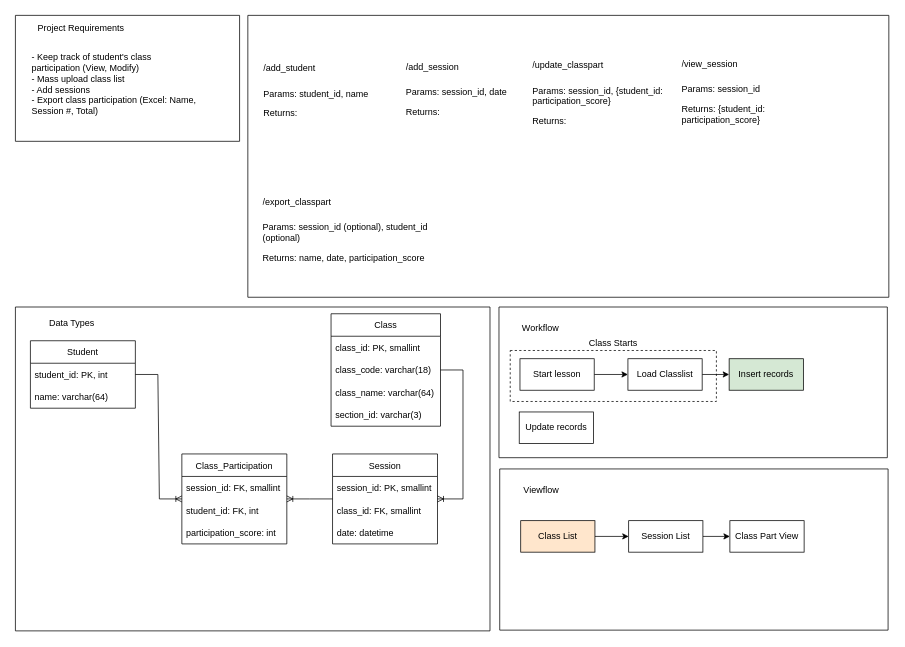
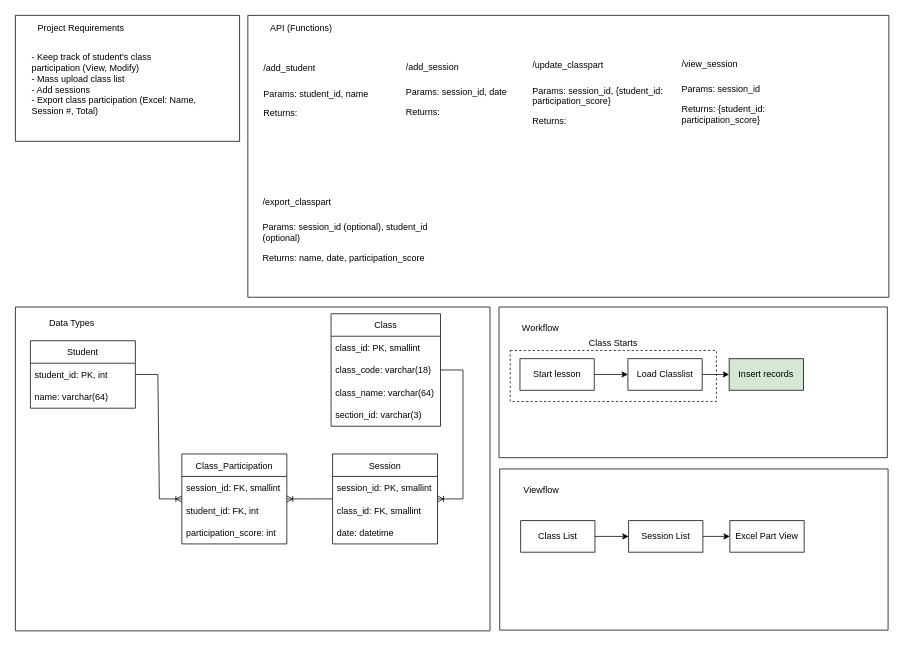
none -> (301, 29)
(557, 428) -> none
(558, 537) -> (558, 537)
(767, 537) -> (767, 537)
